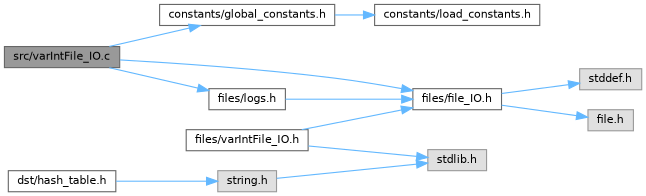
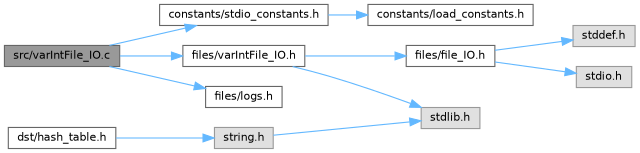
(247, 15) -> (244, 15)
(261, 70) -> (145, 56)
(343, 99) -> none
(611, 120) -> (604, 77)
